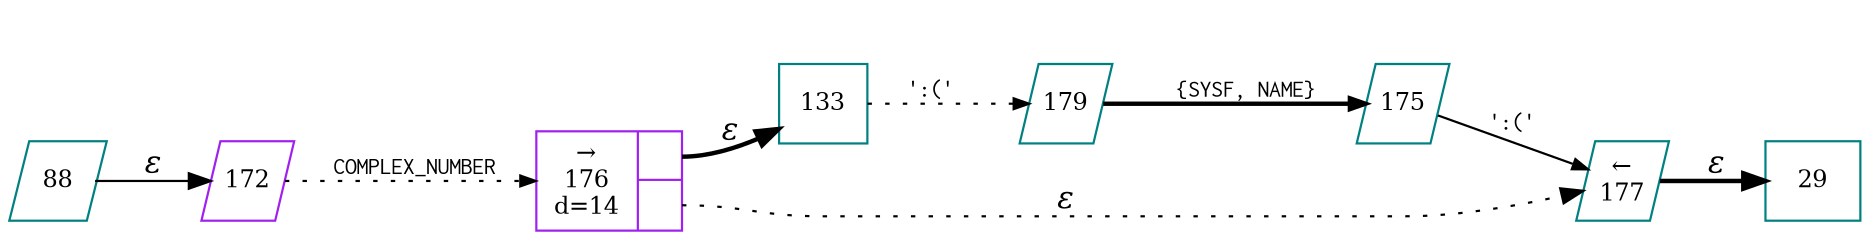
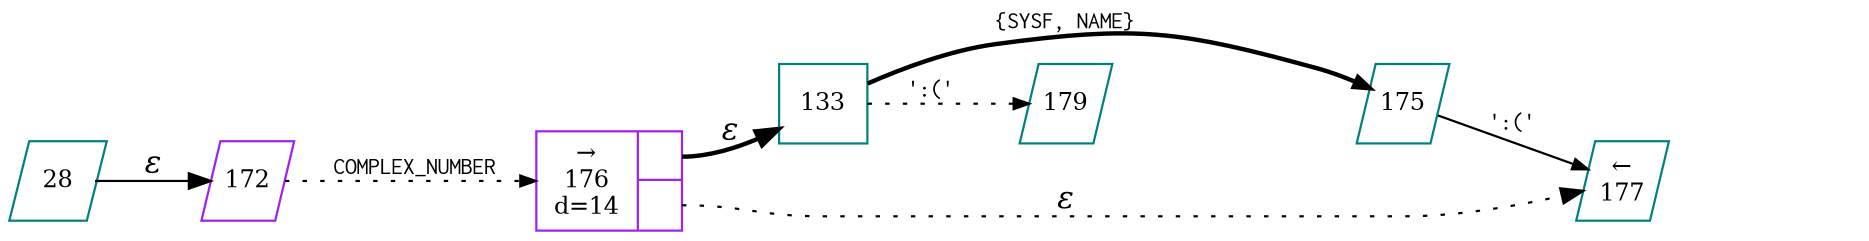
(1226, 104) -> (1111, 34)
(58, 181) -> (58, 181)
(1813, 181) -> none
